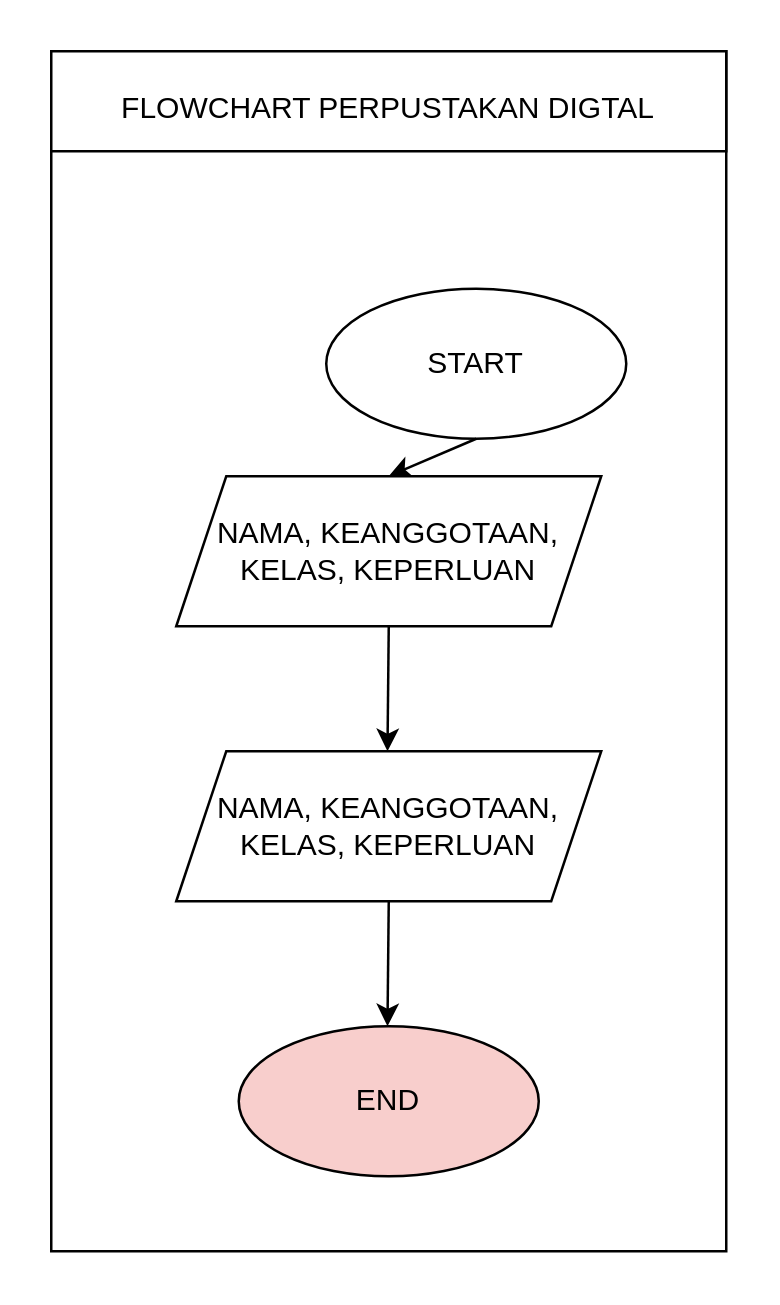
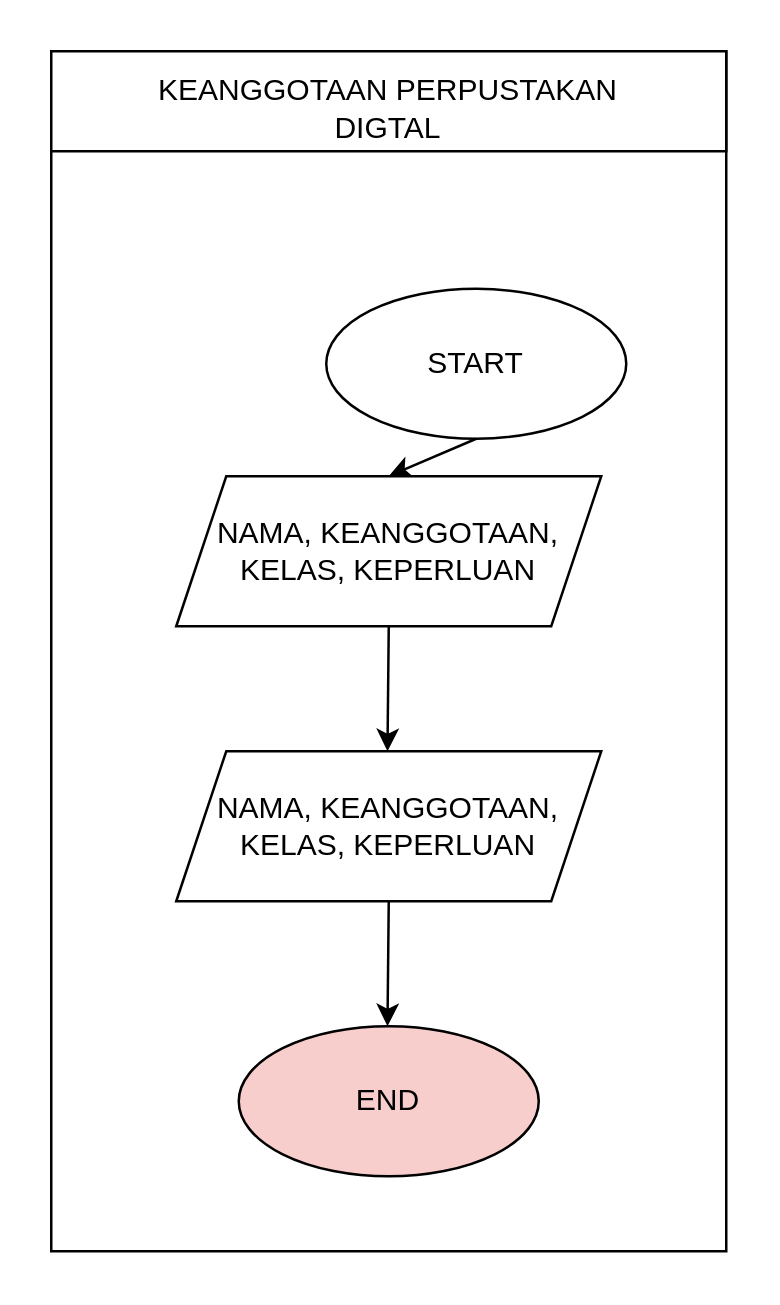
(389, 109) -> (389, 109)
